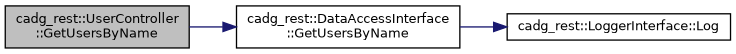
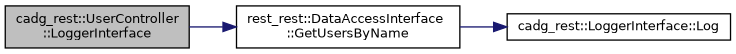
(97, 27) -> (97, 27)
(348, 27) -> (348, 27)
